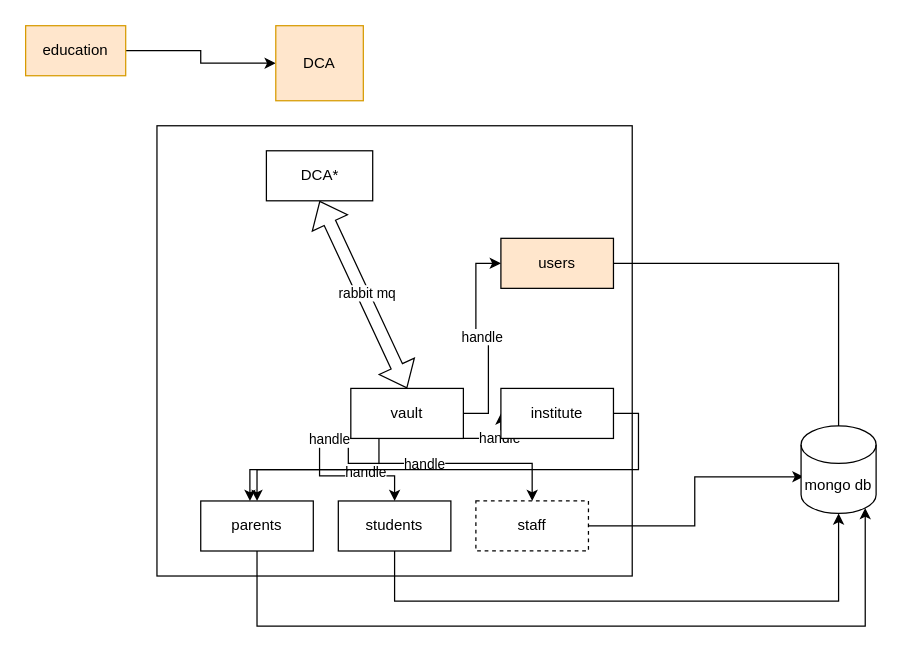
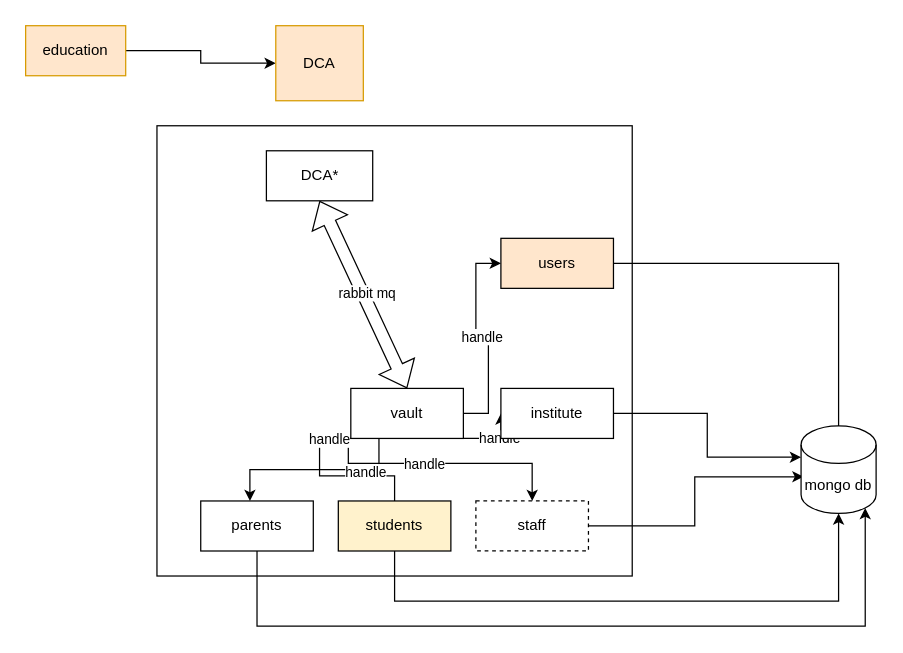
(539, 469) -> (707, 443)
(394, 491) -> (394, 494)
(394, 526) -> (394, 526)
